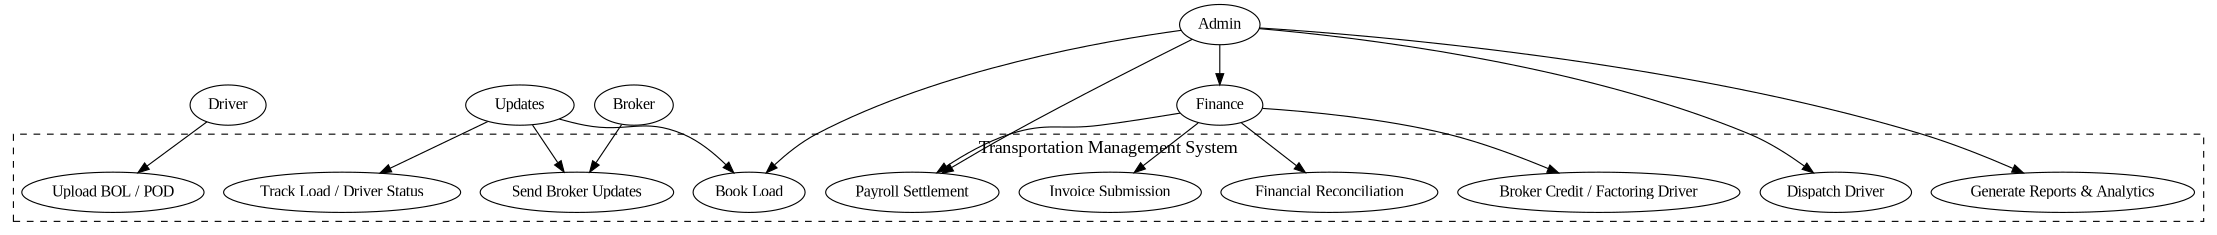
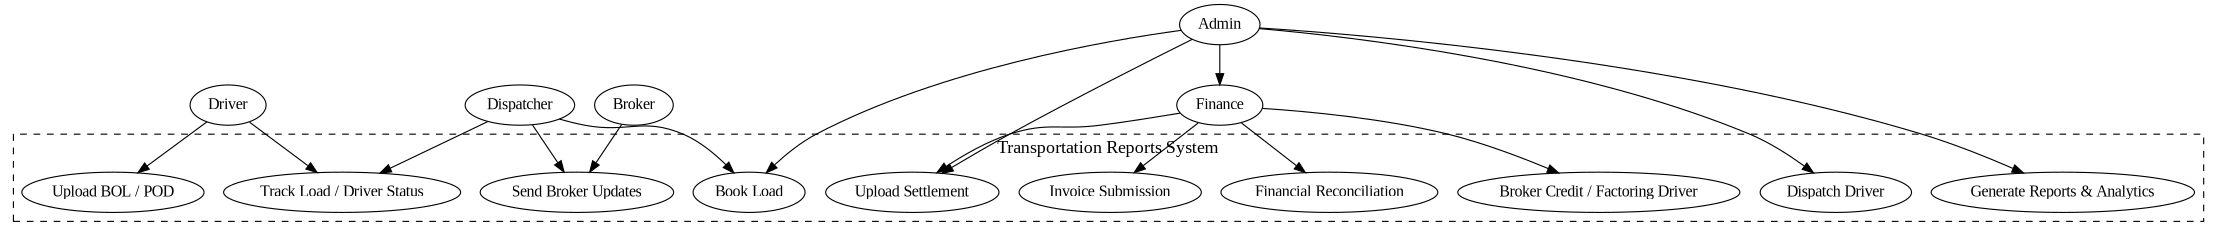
(520, 105) -> (520, 105)
none -> (279, 144)
(1109, 149) -> (1109, 149)
(912, 192) -> (912, 192)
